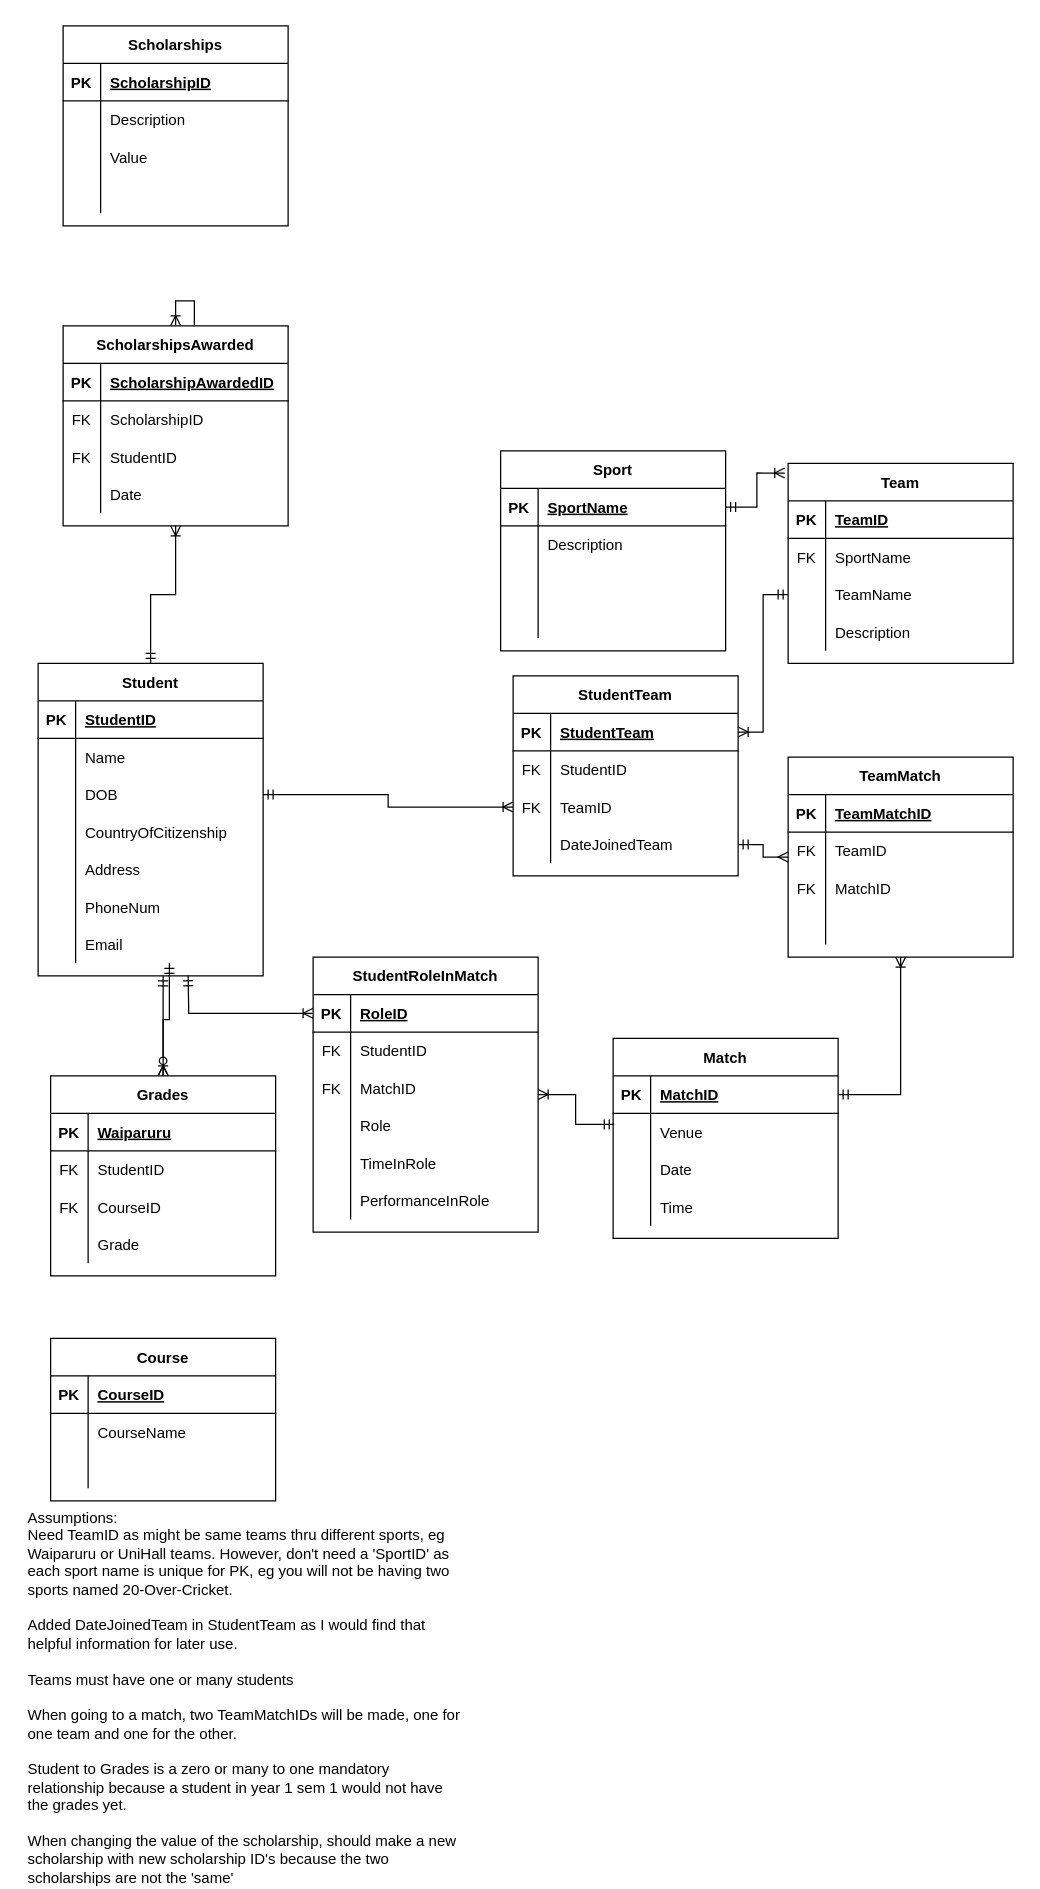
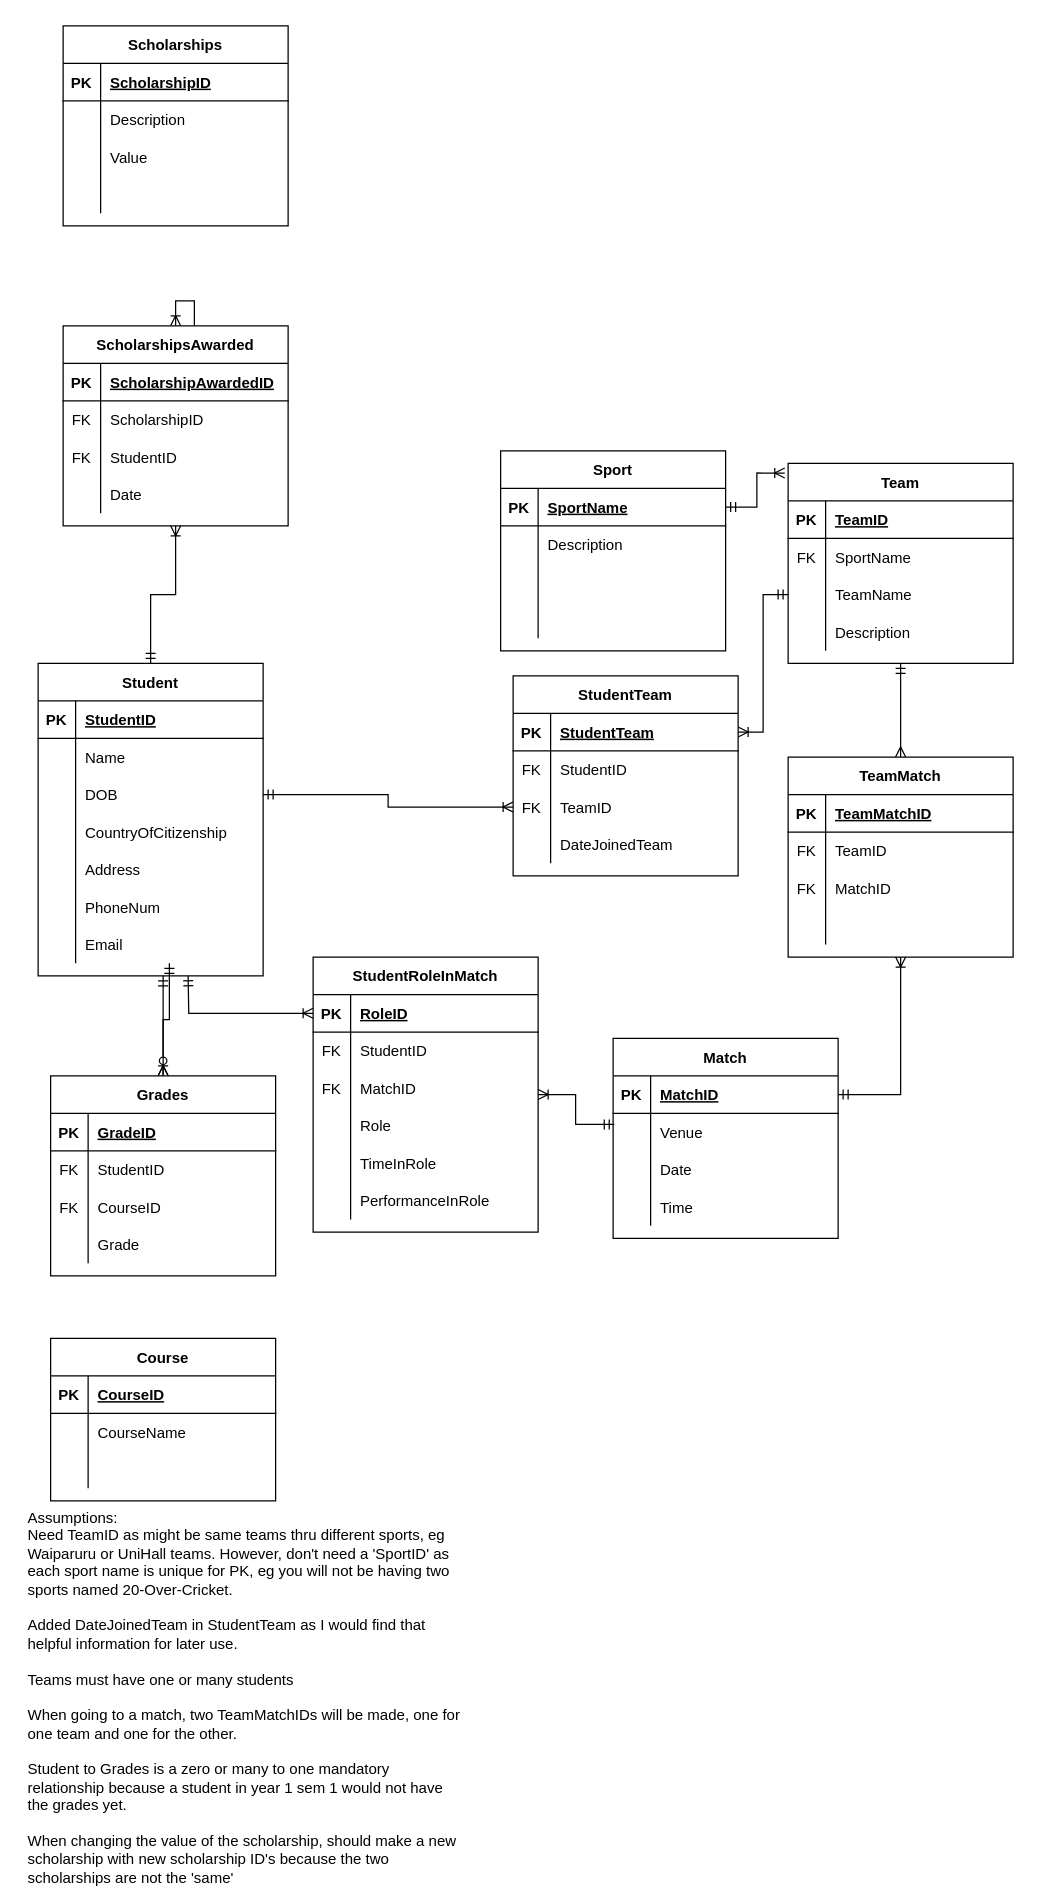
(763, 852) -> (901, 712)
(133, 1133) -> (127, 1133)
